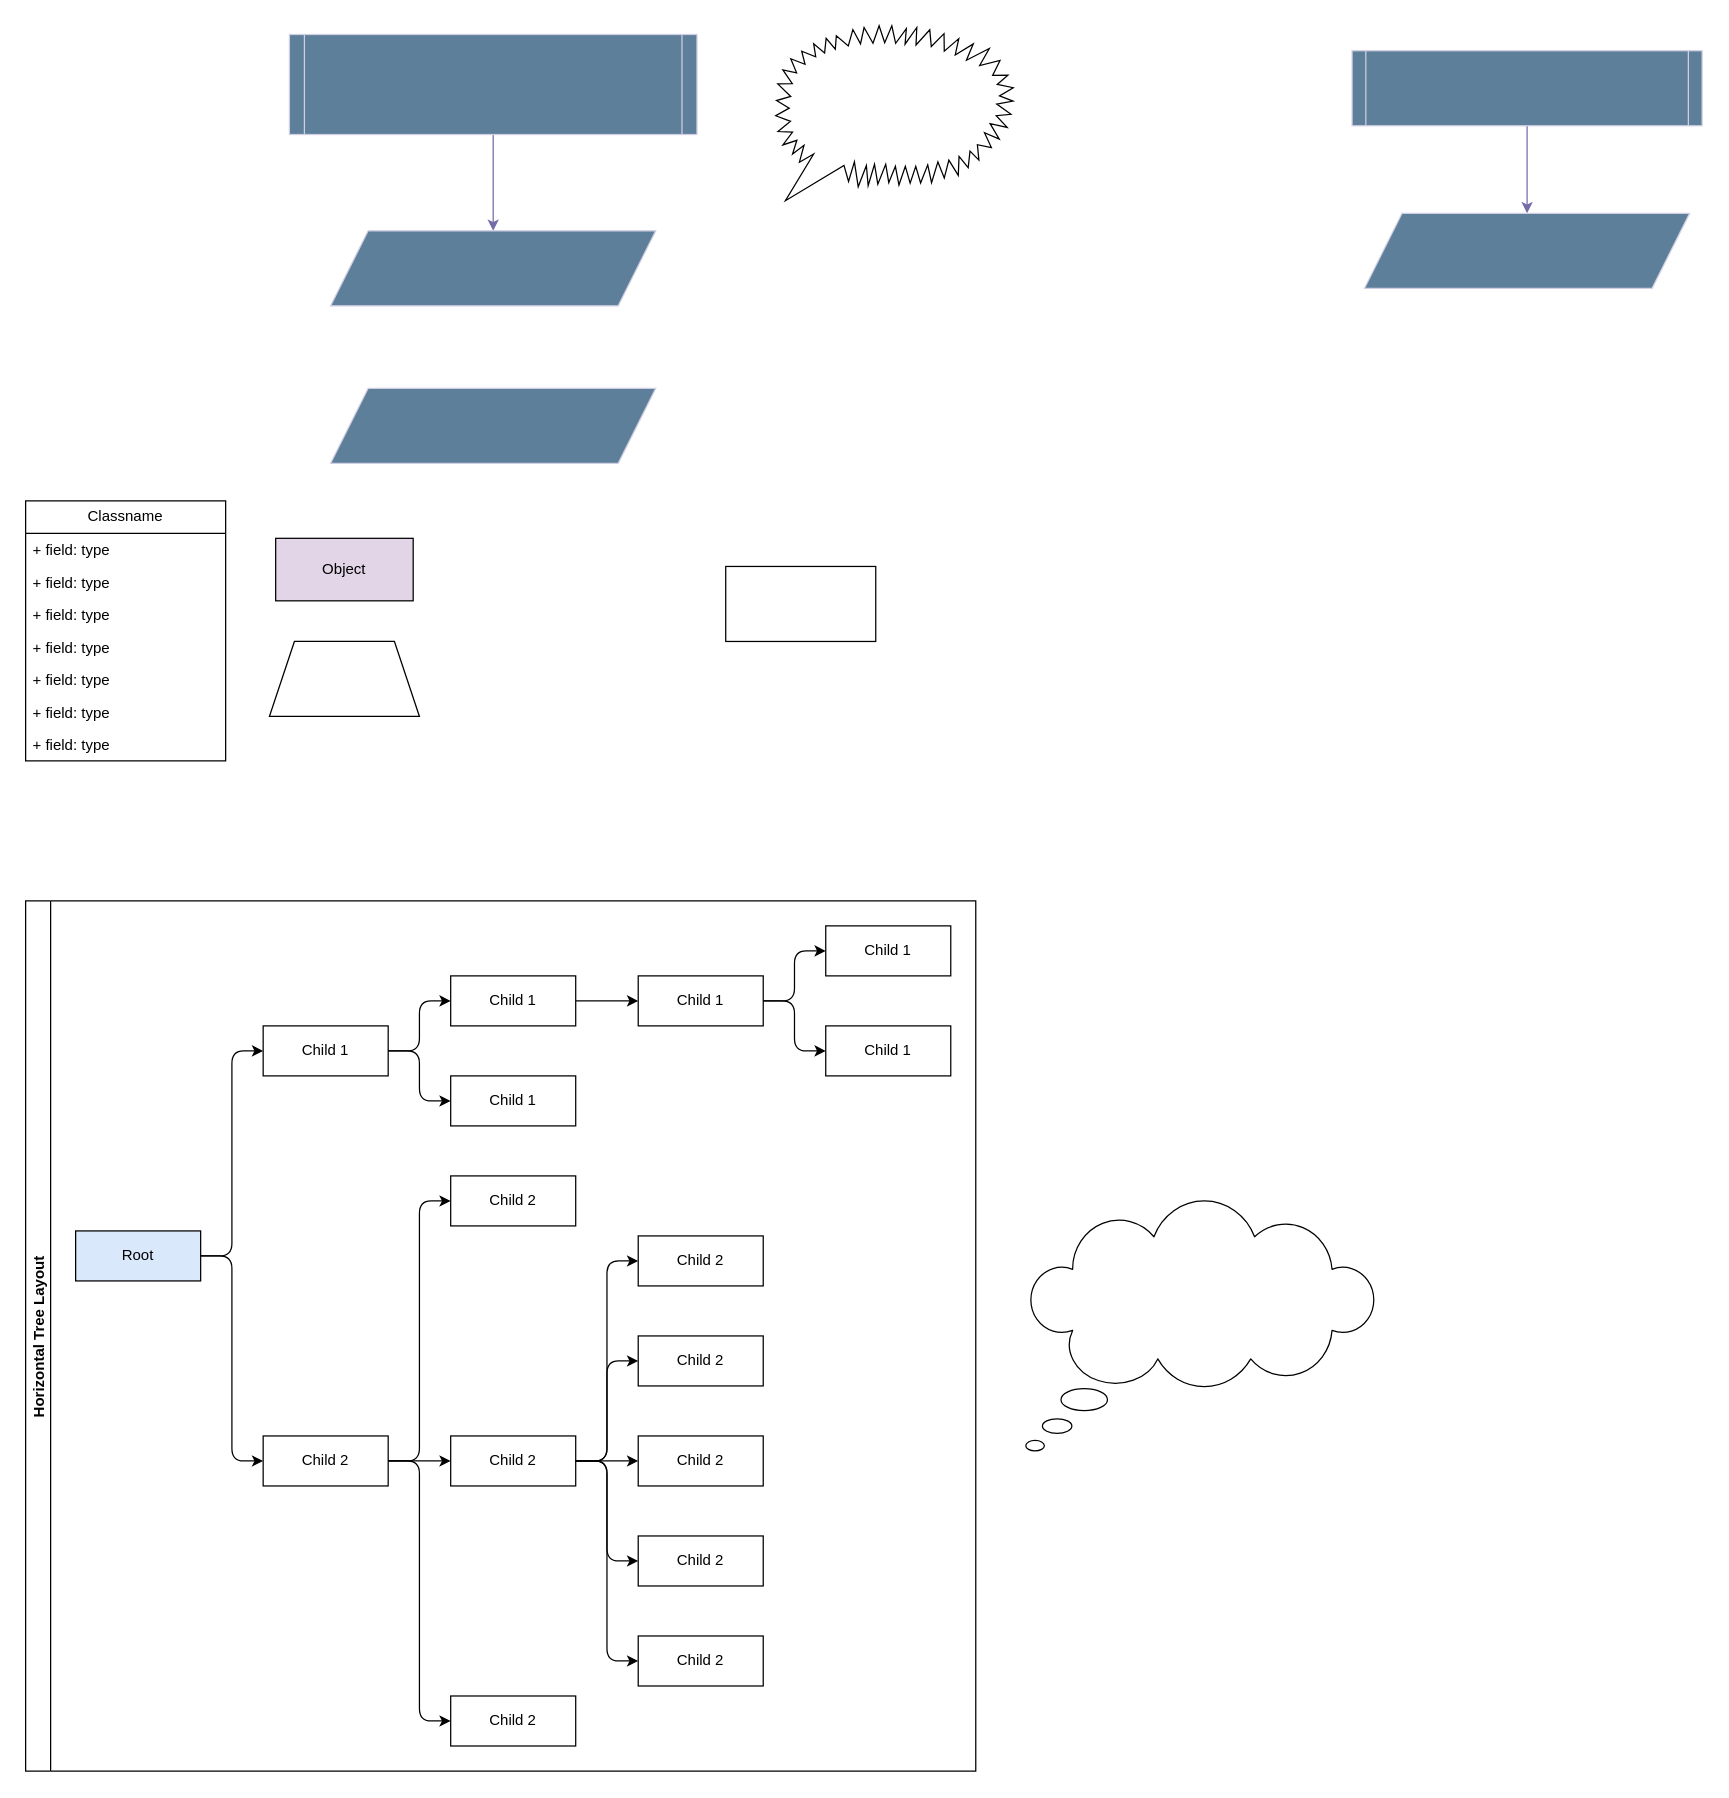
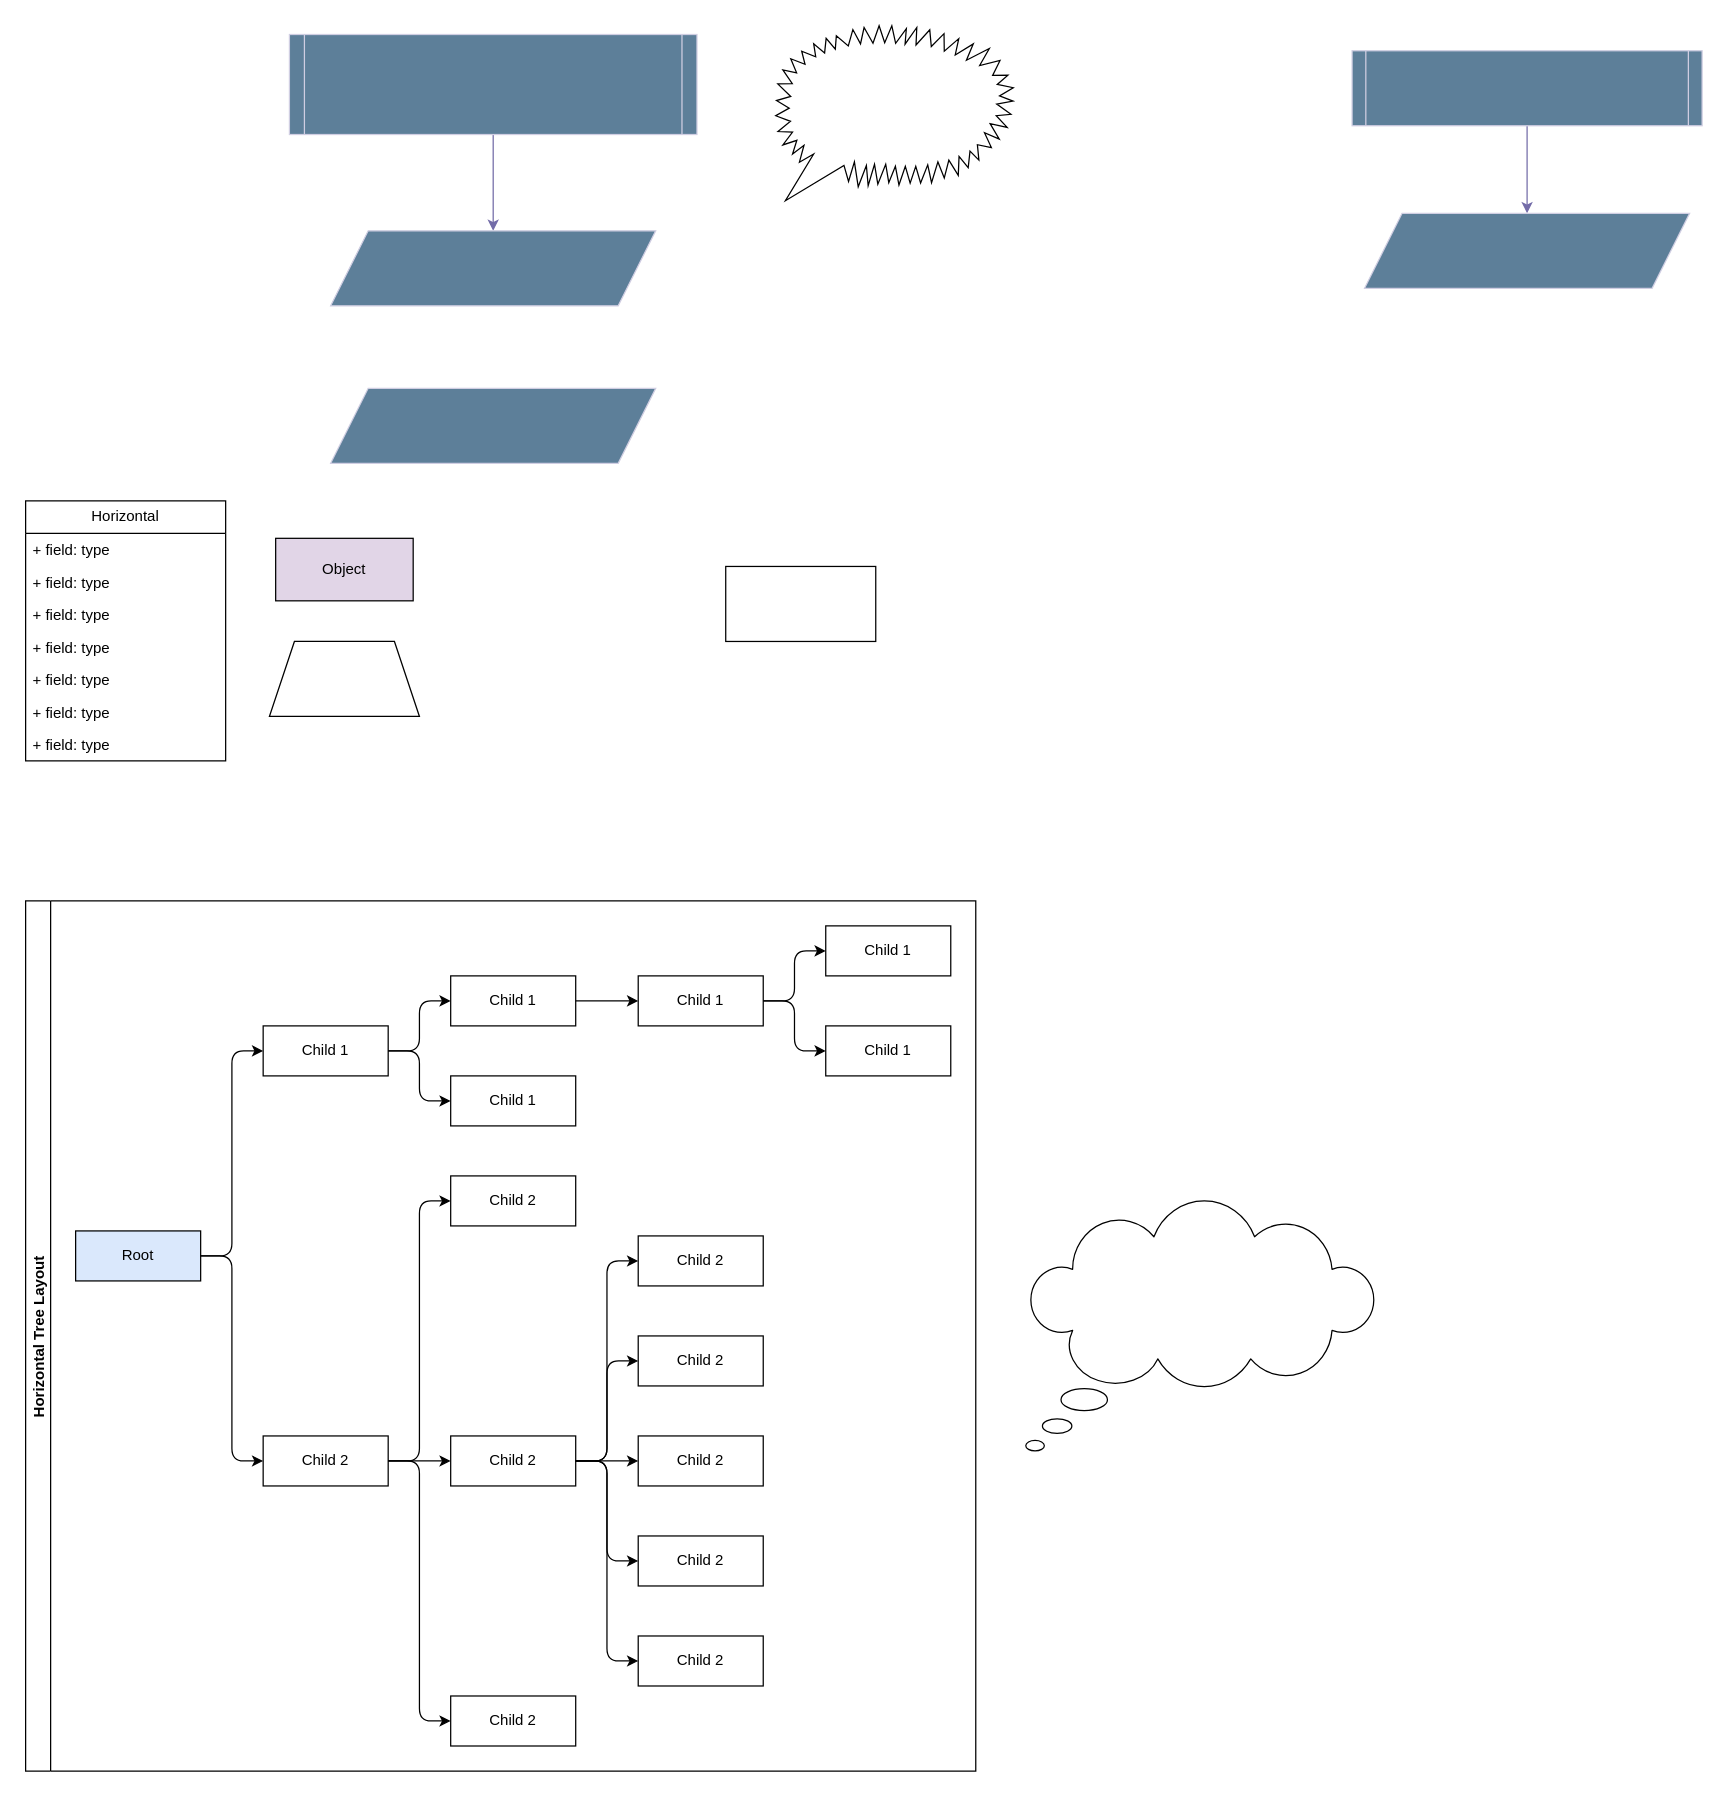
(126, 517) -> (126, 517)
